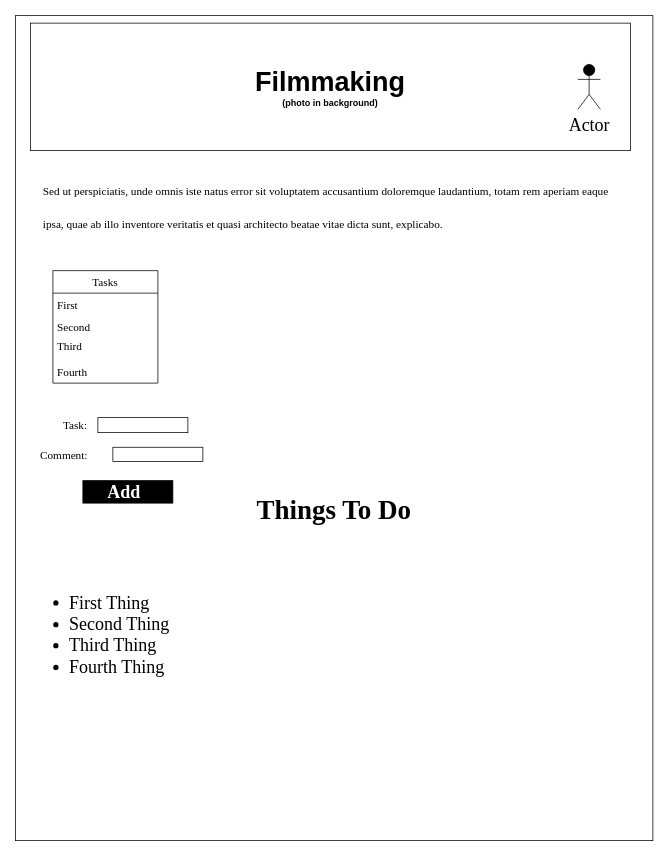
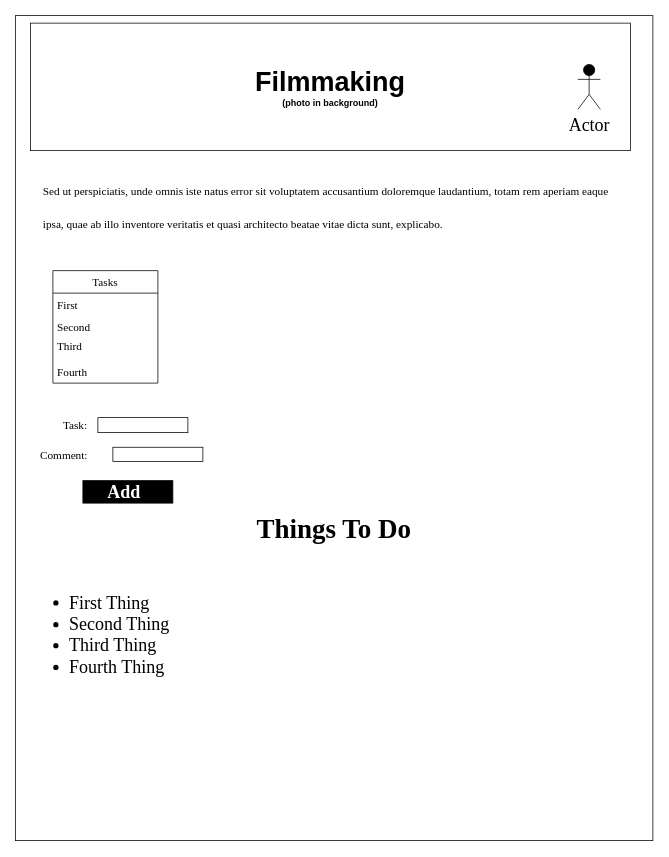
(334, 510) -> (334, 529)
